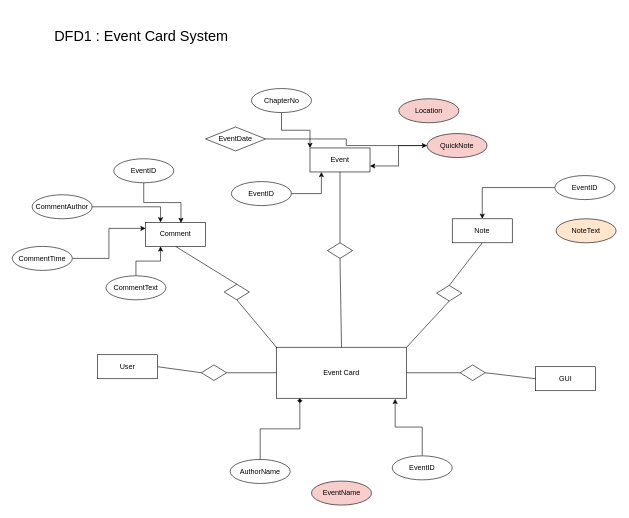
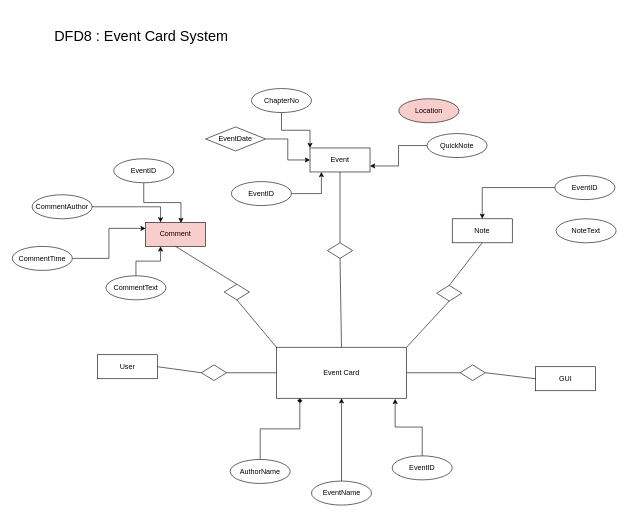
(141, 36) -> (141, 36)
(343, 139) -> (304, 160)
(457, 146) -> (457, 146)
(586, 231) -> (586, 231)
(176, 234) -> (176, 234)
none -> (341, 441)
(341, 493) -> (341, 493)
